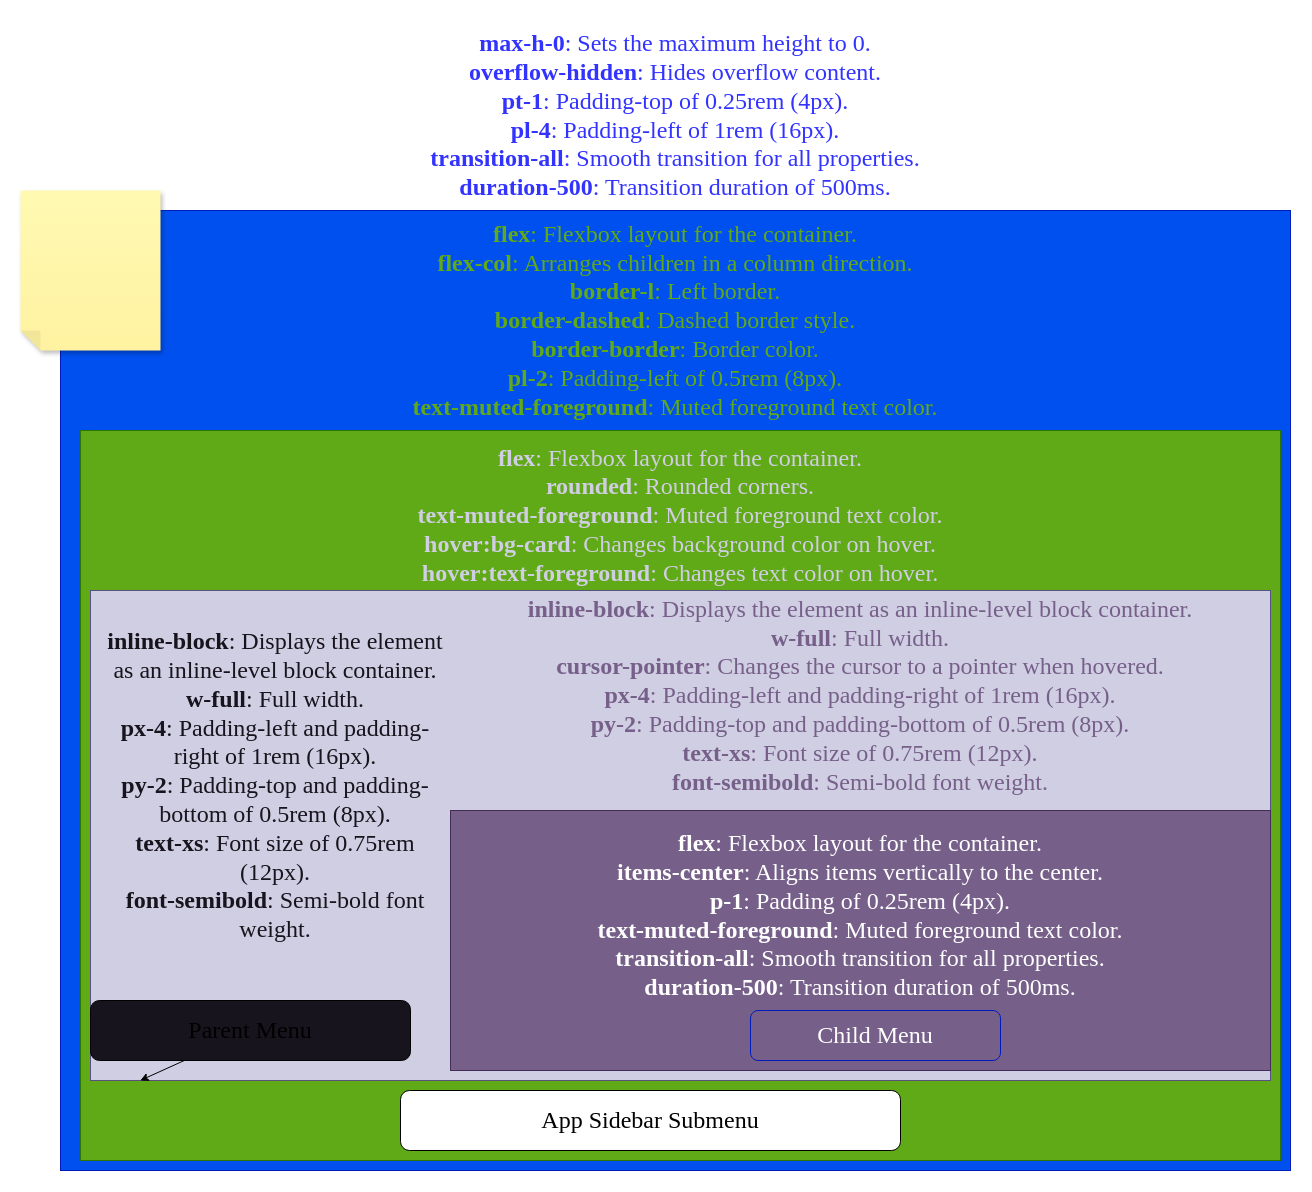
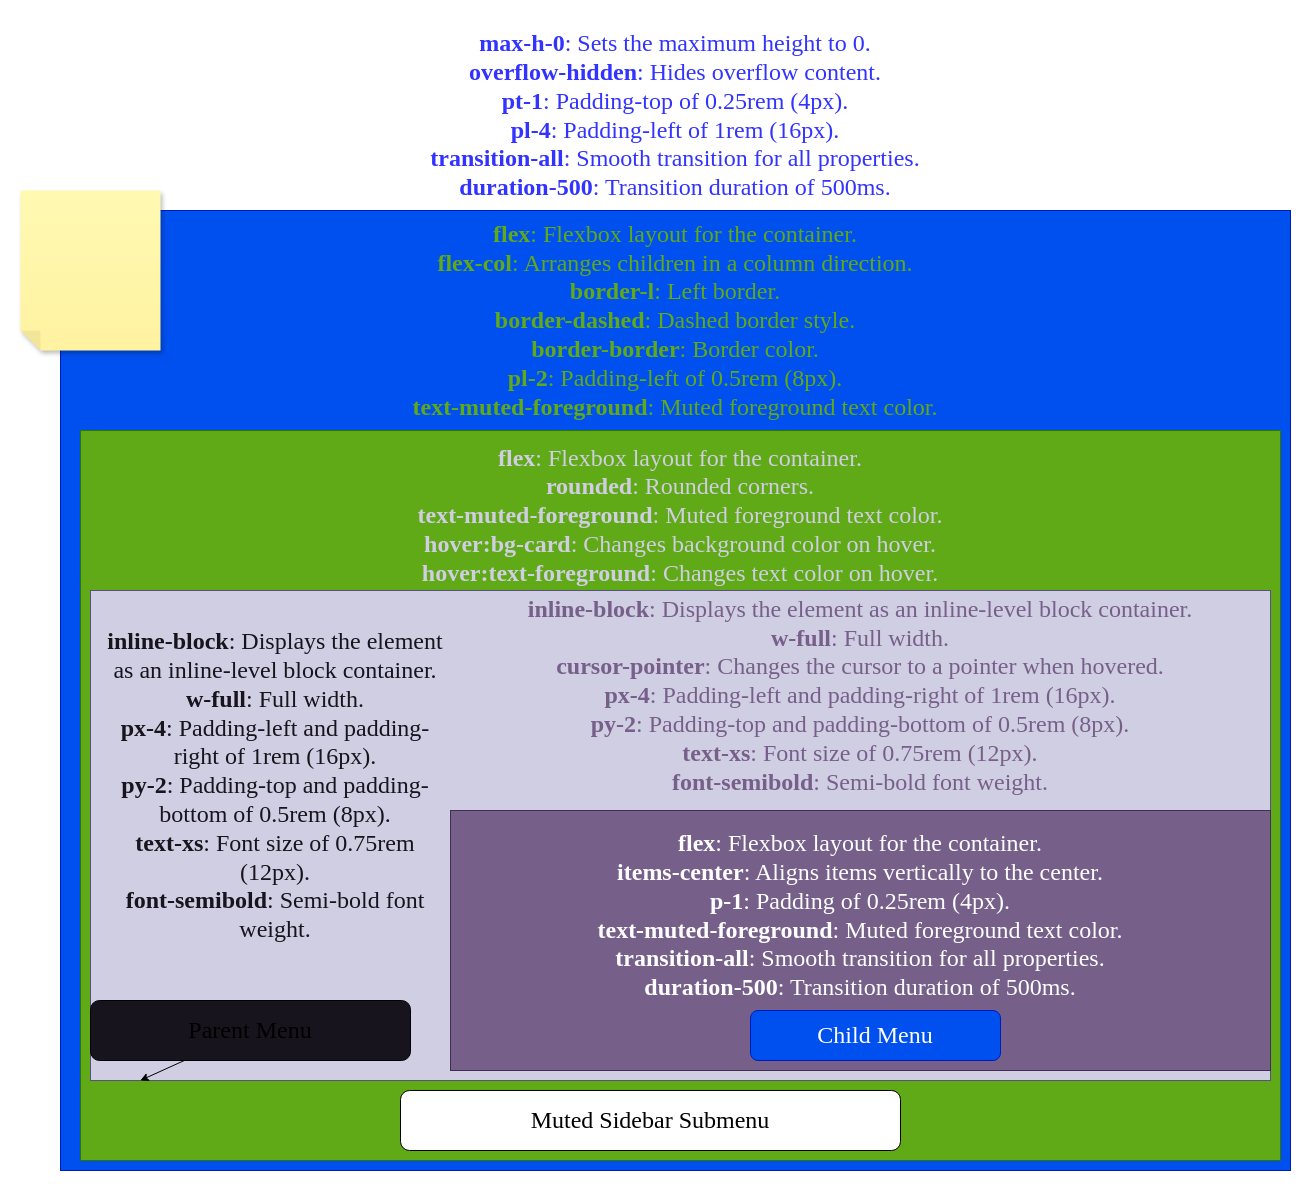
(876, 1036) -> (876, 1036)
(651, 1121) -> (651, 1121)
